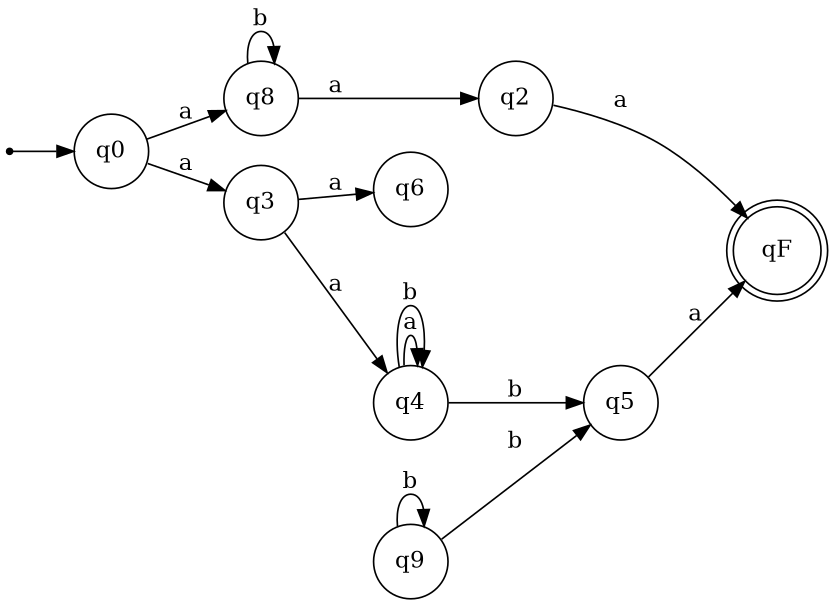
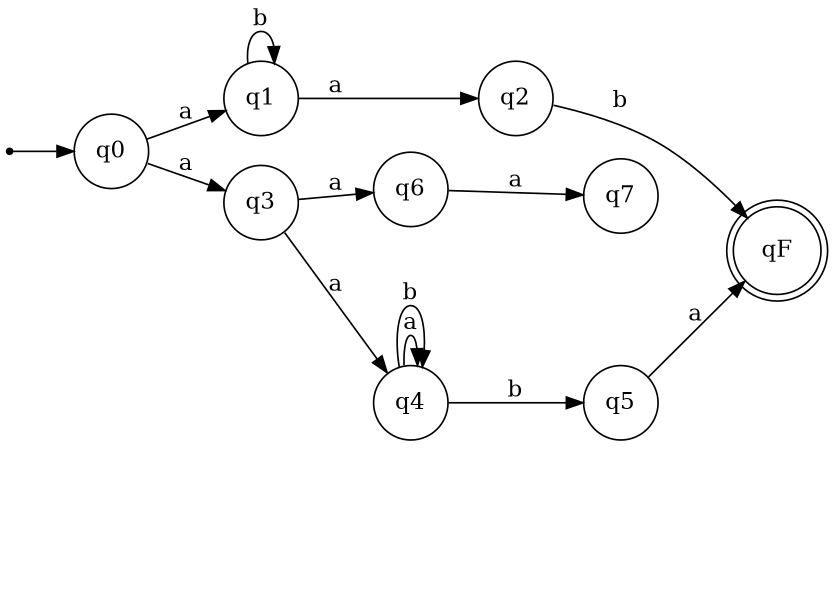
(261, 98) -> (261, 98)
(621, 101) -> (621, 101)
none -> (621, 196)
(411, 562) -> none
